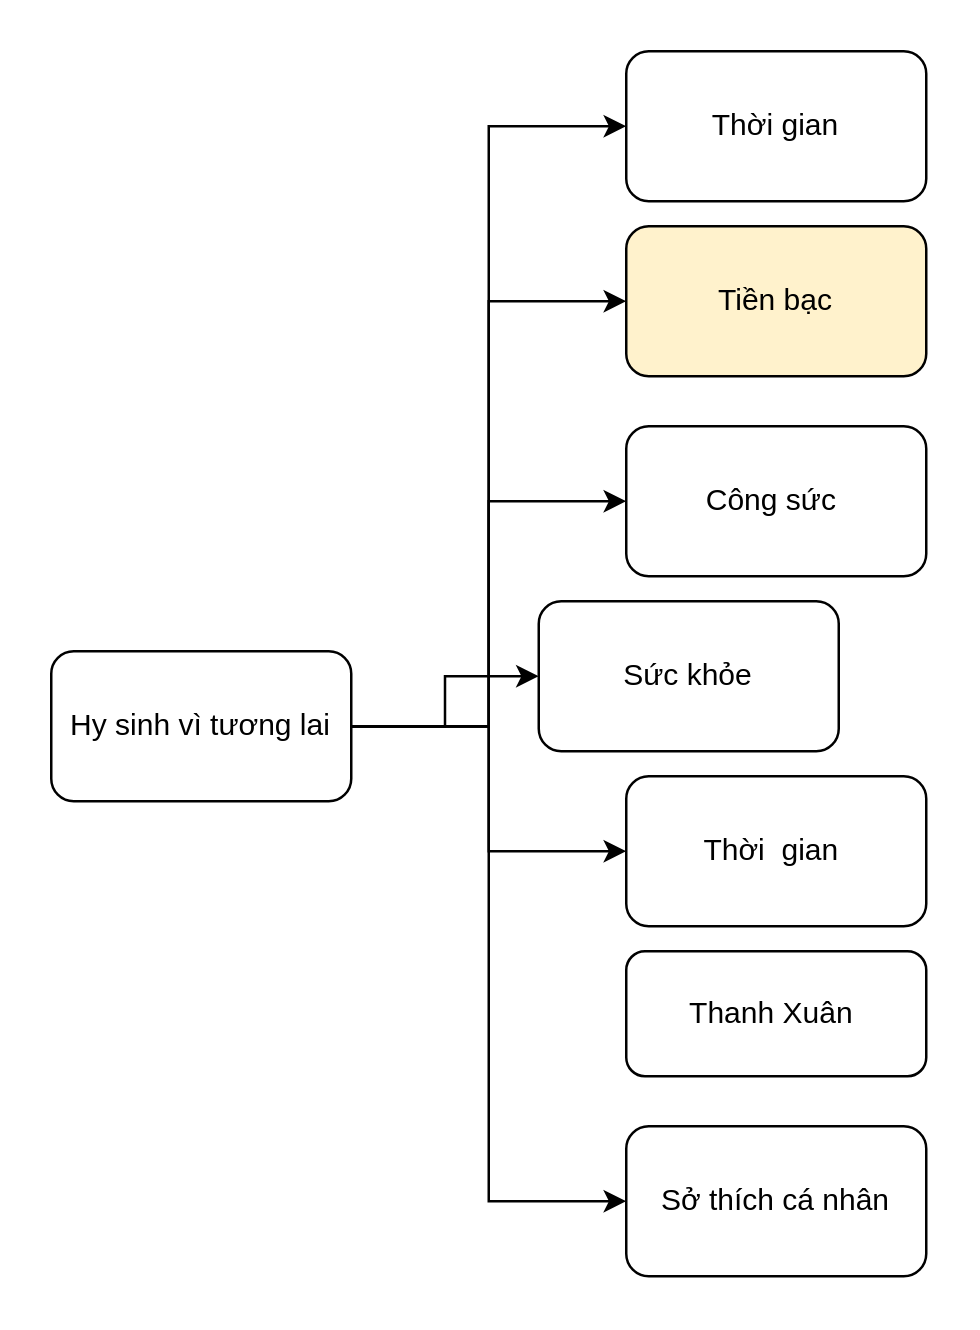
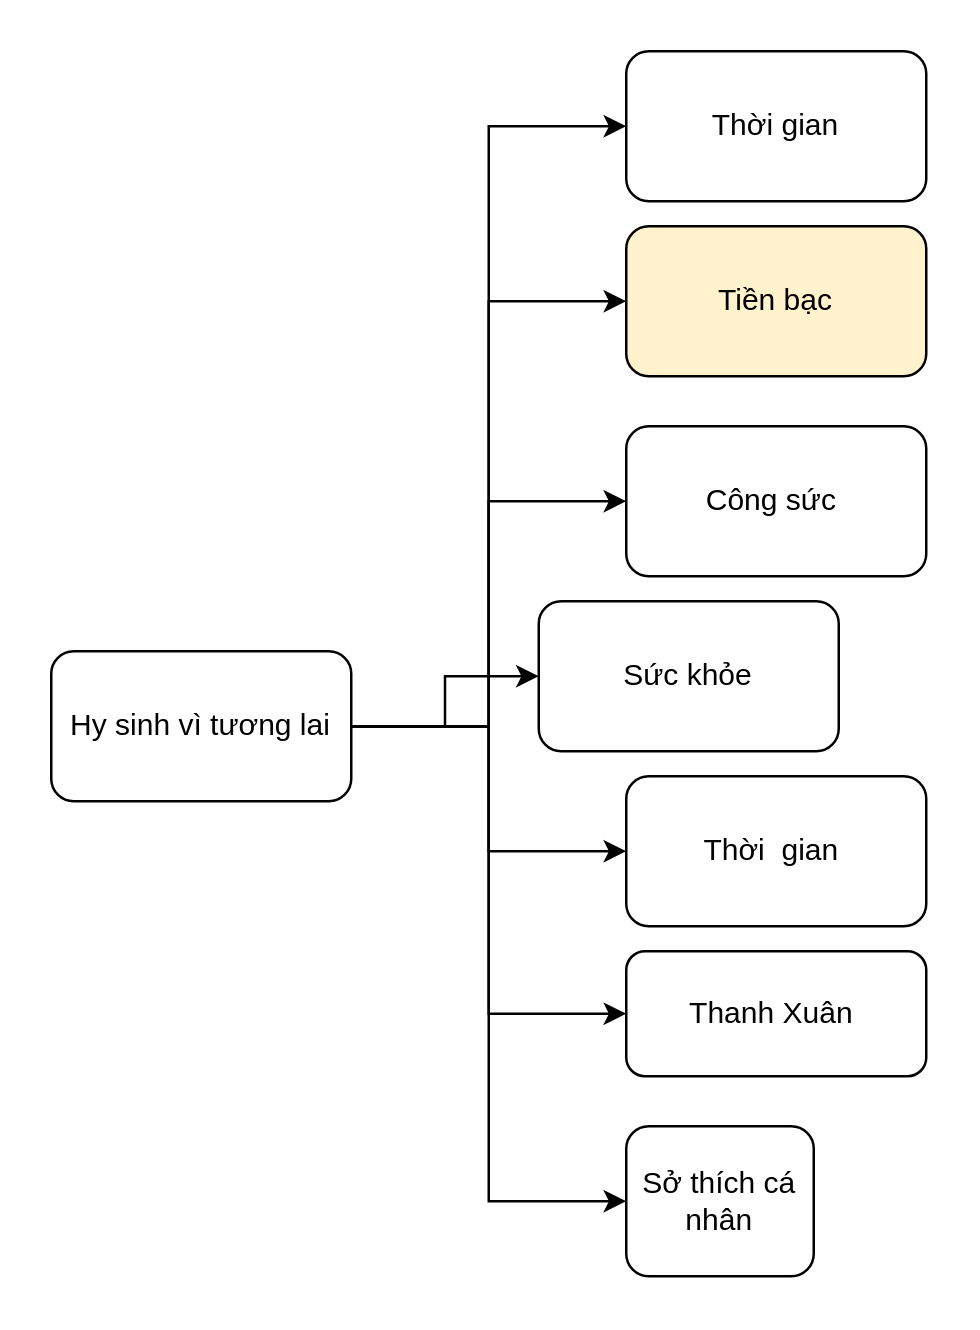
none -> (551, 1014)
(776, 1201) -> (720, 1201)
